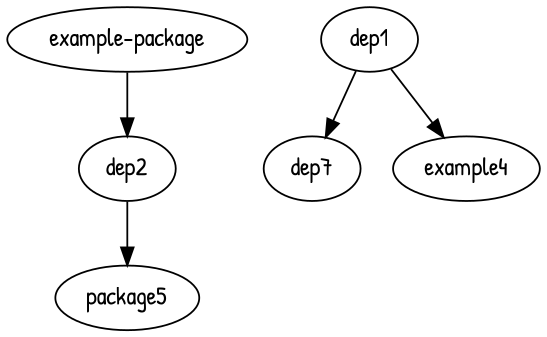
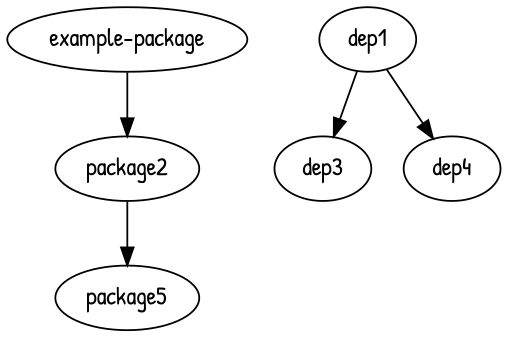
(127, 169) -> (127, 169)
(312, 169) -> (323, 169)
(466, 169) -> (452, 169)
